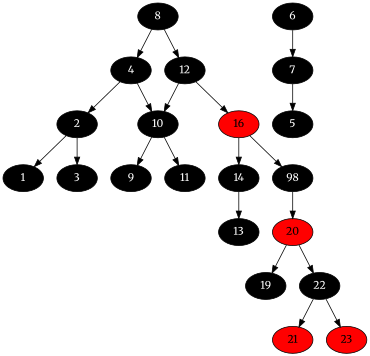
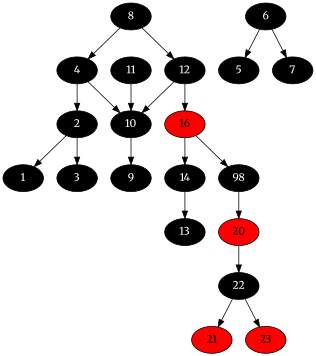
(293, 94) -> (254, 40)
(170, 148) -> (131, 94)
(266, 286) -> none
